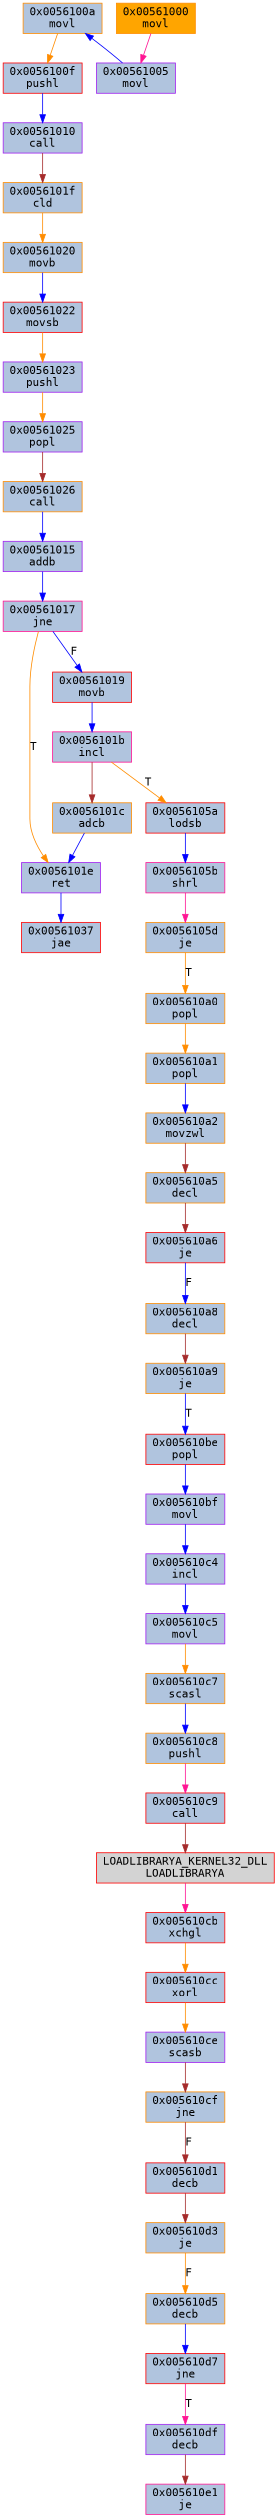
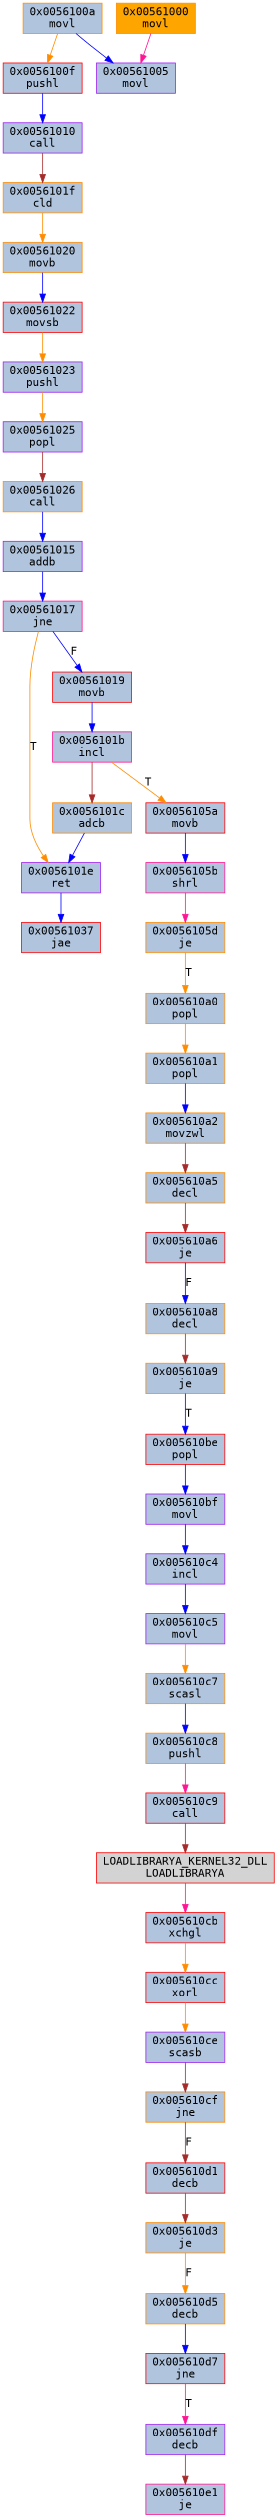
(107, 50) -> (91, 46)
(185, 818) -> (185, 818)
